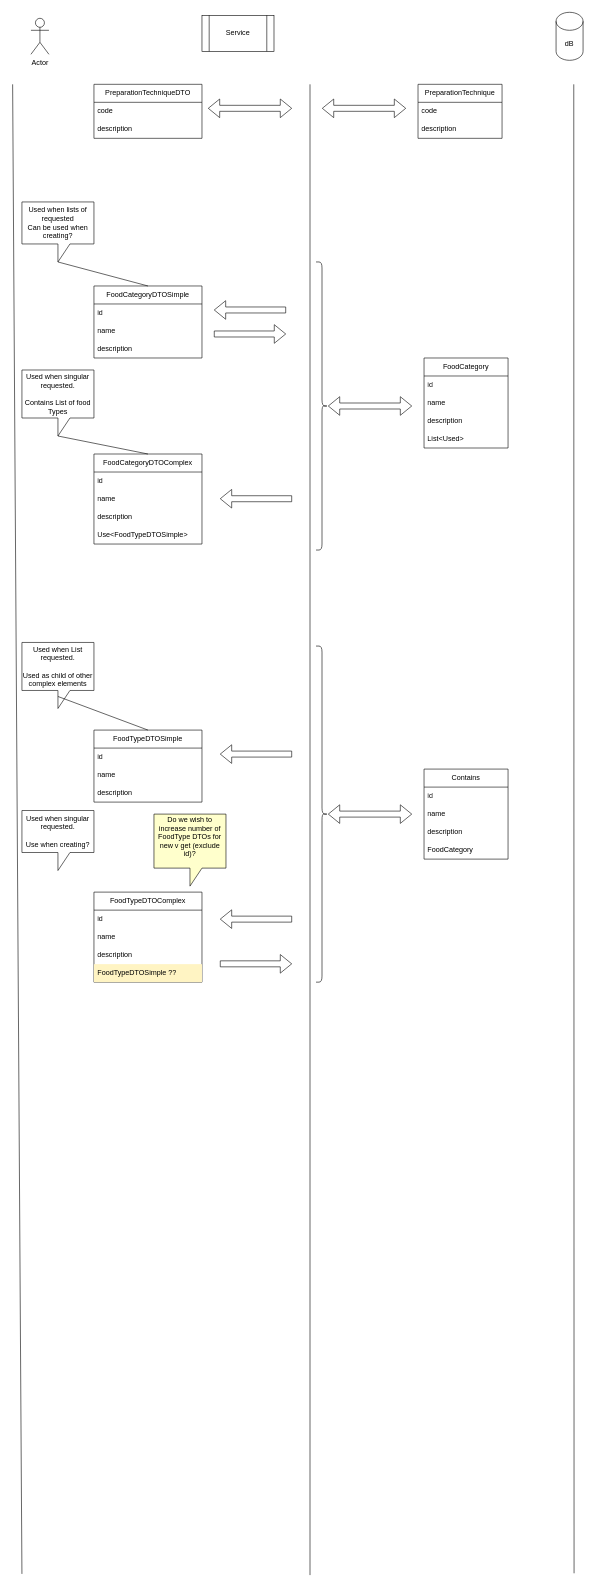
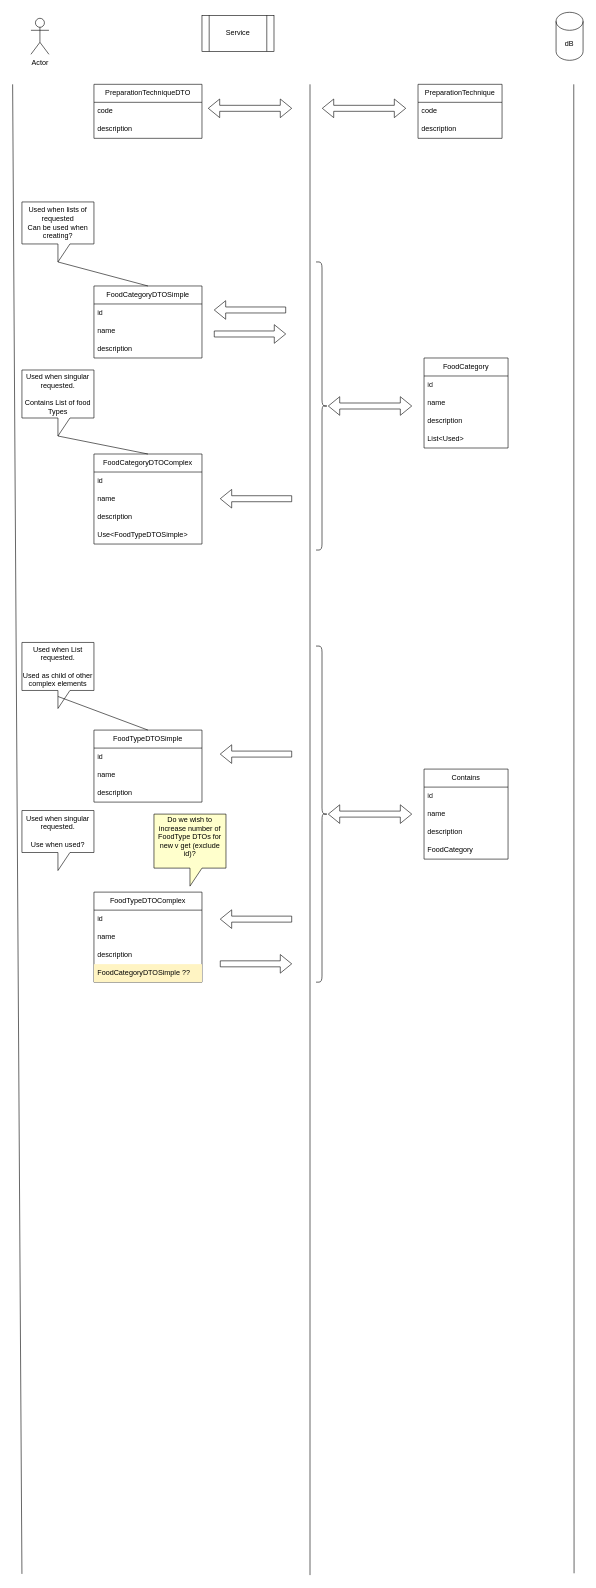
(58, 831) -> (58, 831)
(135, 973) -> (143, 973)
